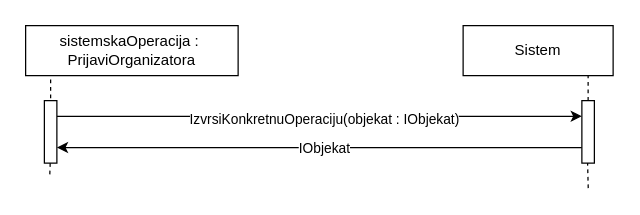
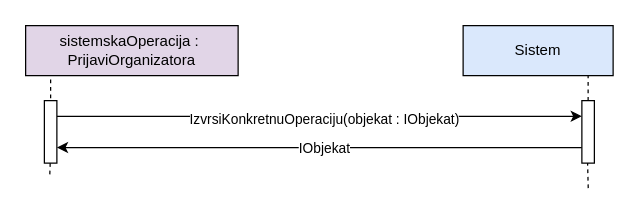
(132, 51) -> (132, 51)
(538, 51) -> (538, 51)
